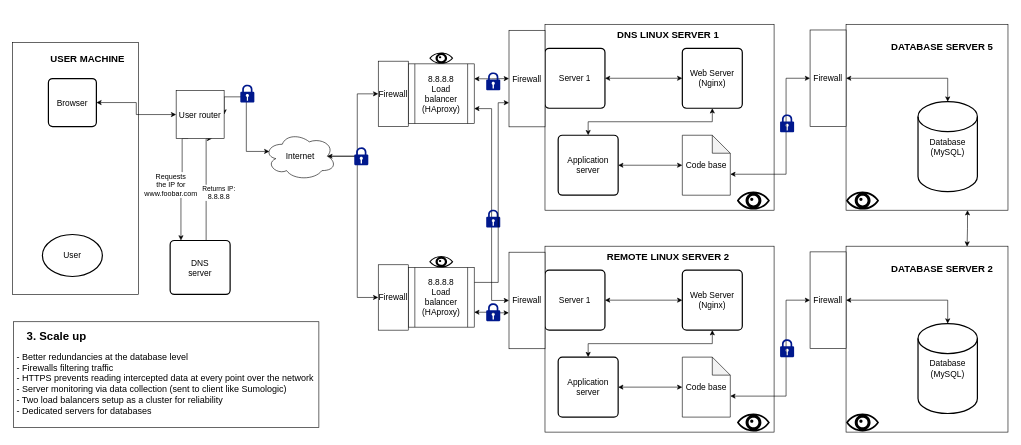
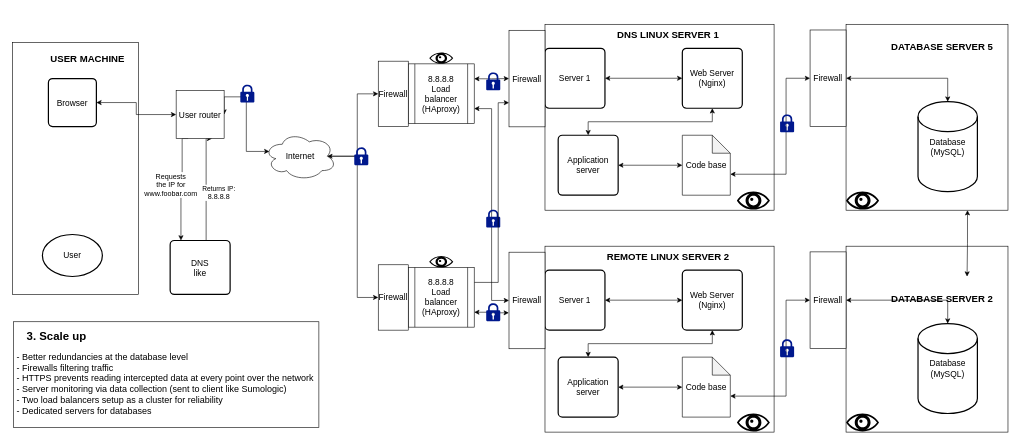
(942, 267) -> (942, 297)
(200, 268) -> (200, 268)
